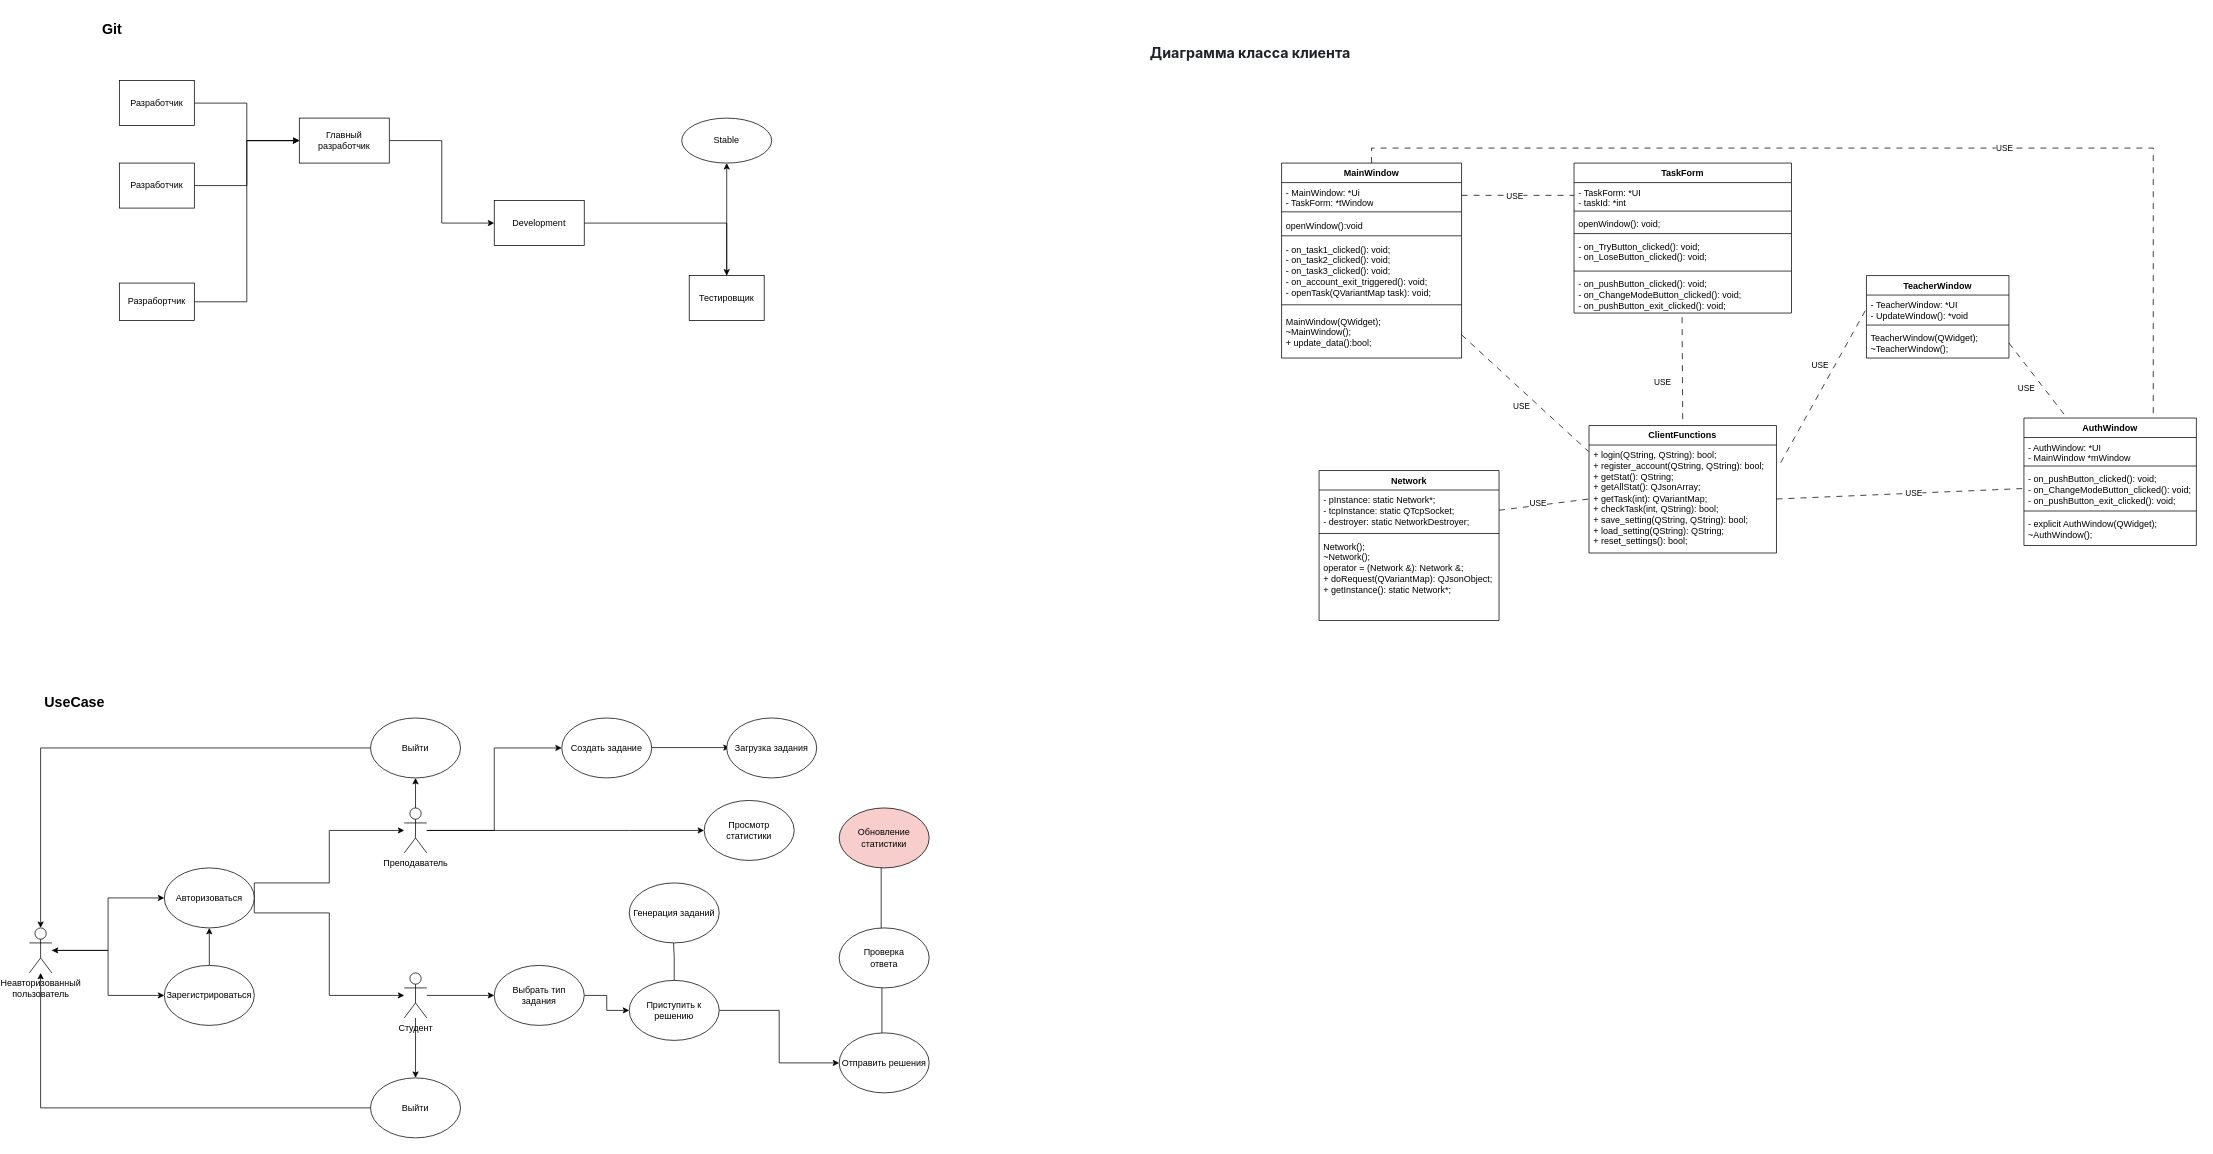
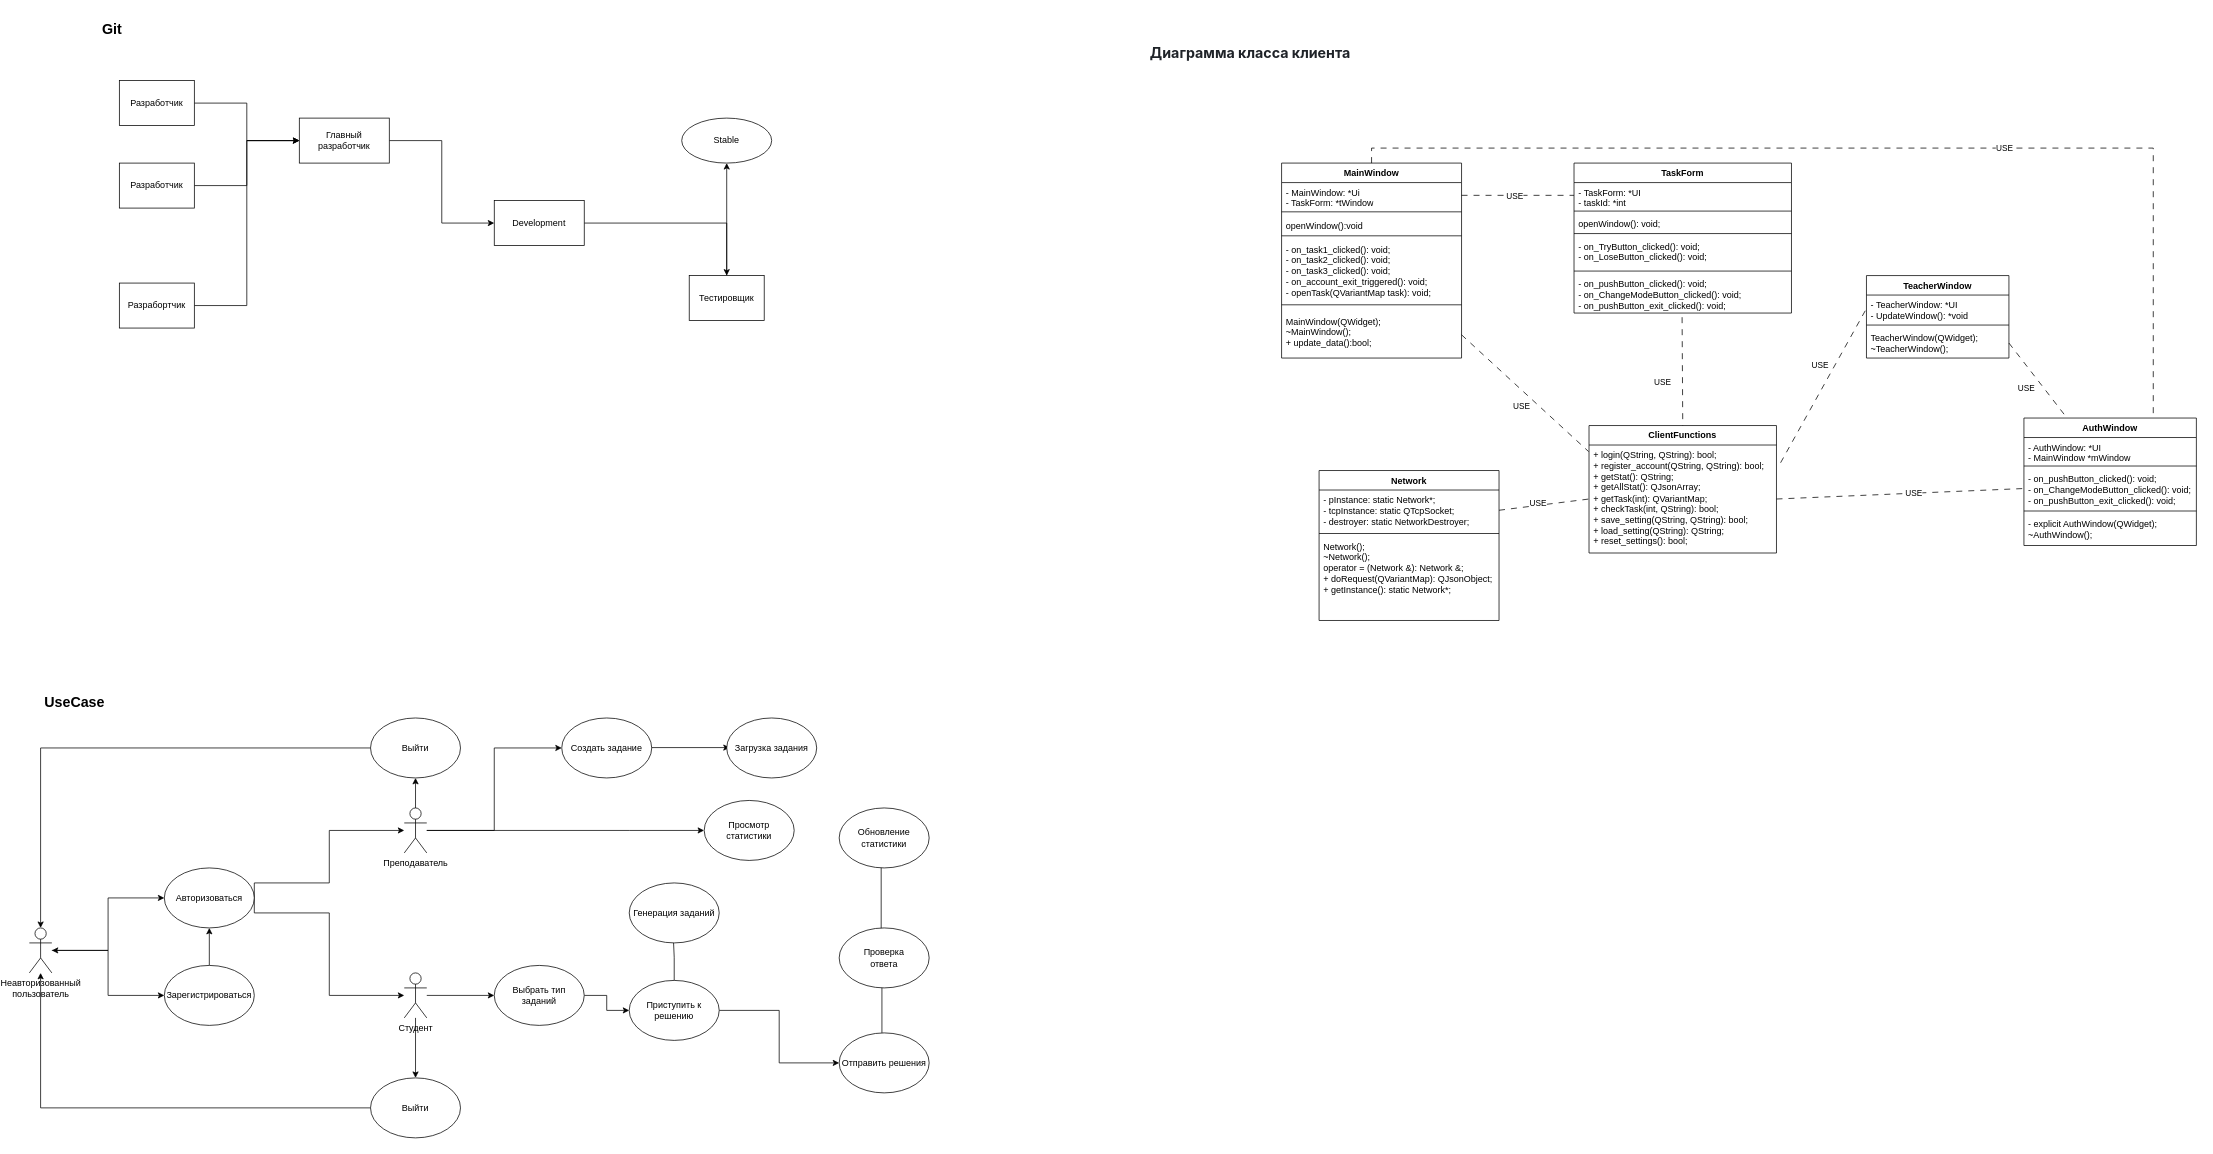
(156, 302) -> (156, 306)
(884, 838) -> (884, 838)
(539, 996) -> (539, 996)
